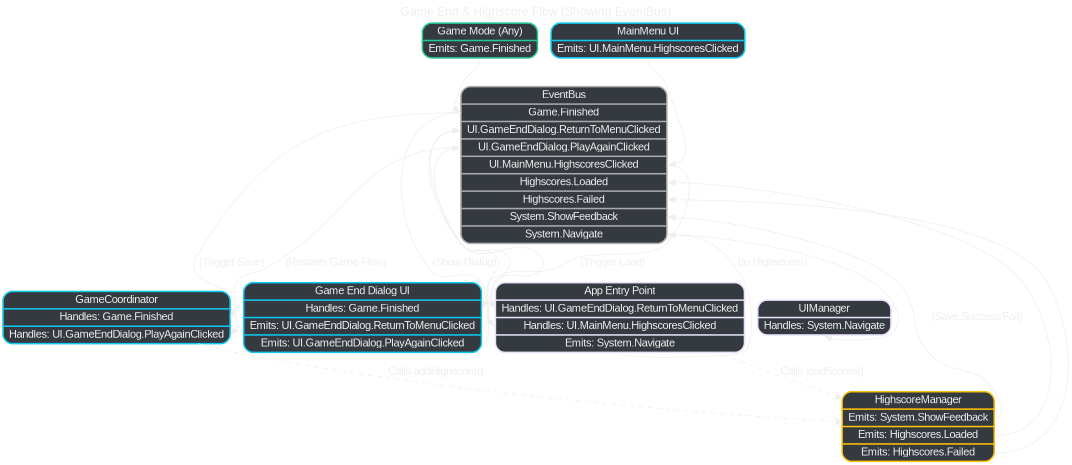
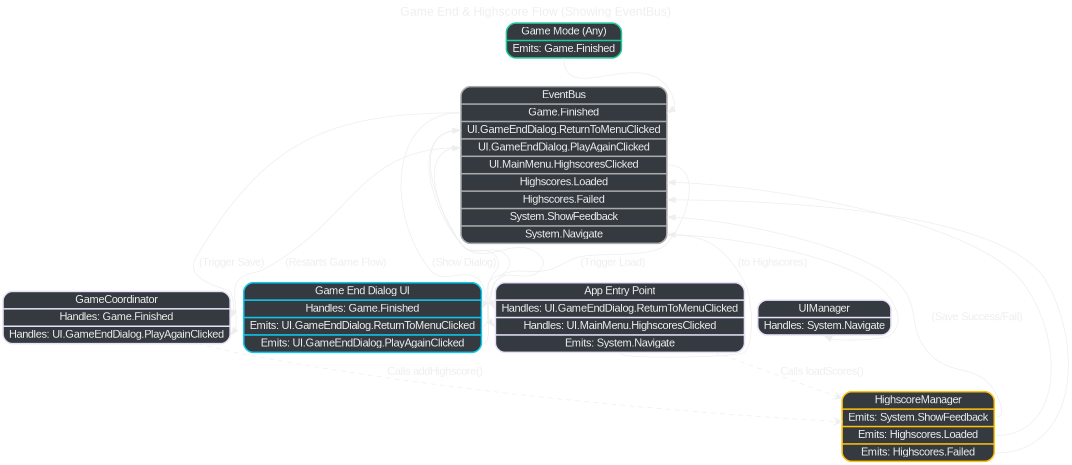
(648, 40) -> none
(117, 318) -> (117, 318)
